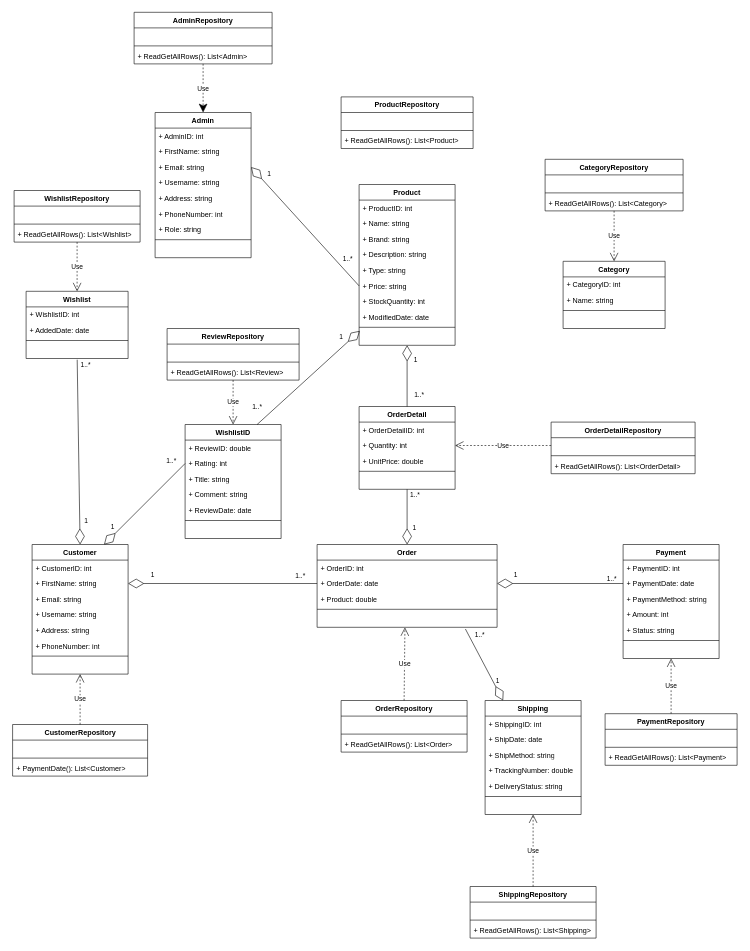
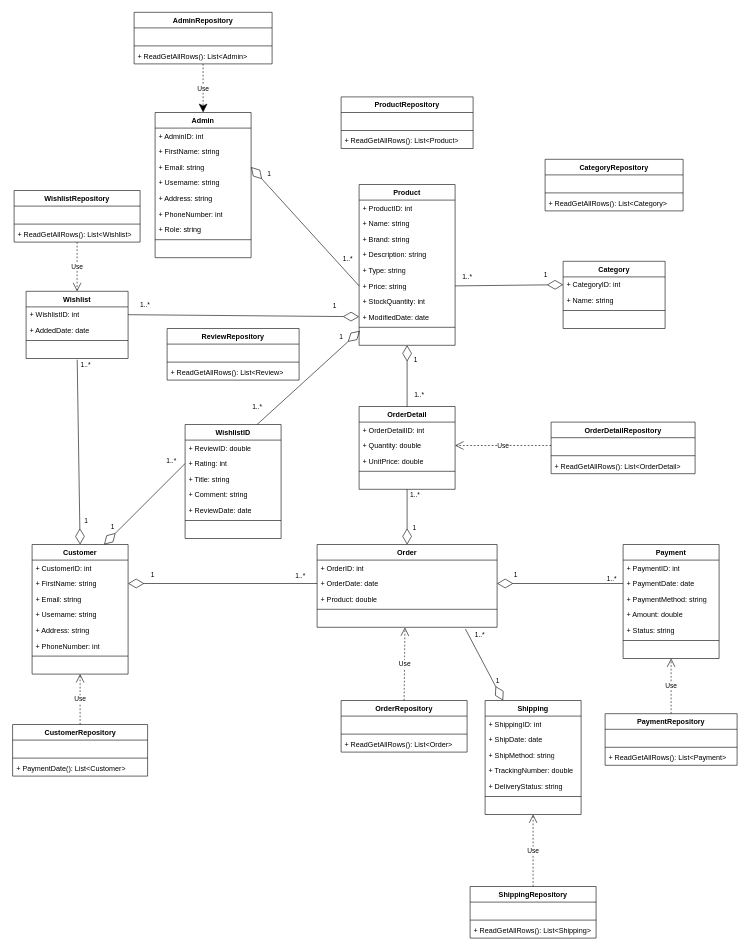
(614, 236) -> none
none -> (502, 285)
none -> (236, 316)
(233, 402) -> none
(388, 446) -> (394, 446)
(649, 615) -> (655, 615)
